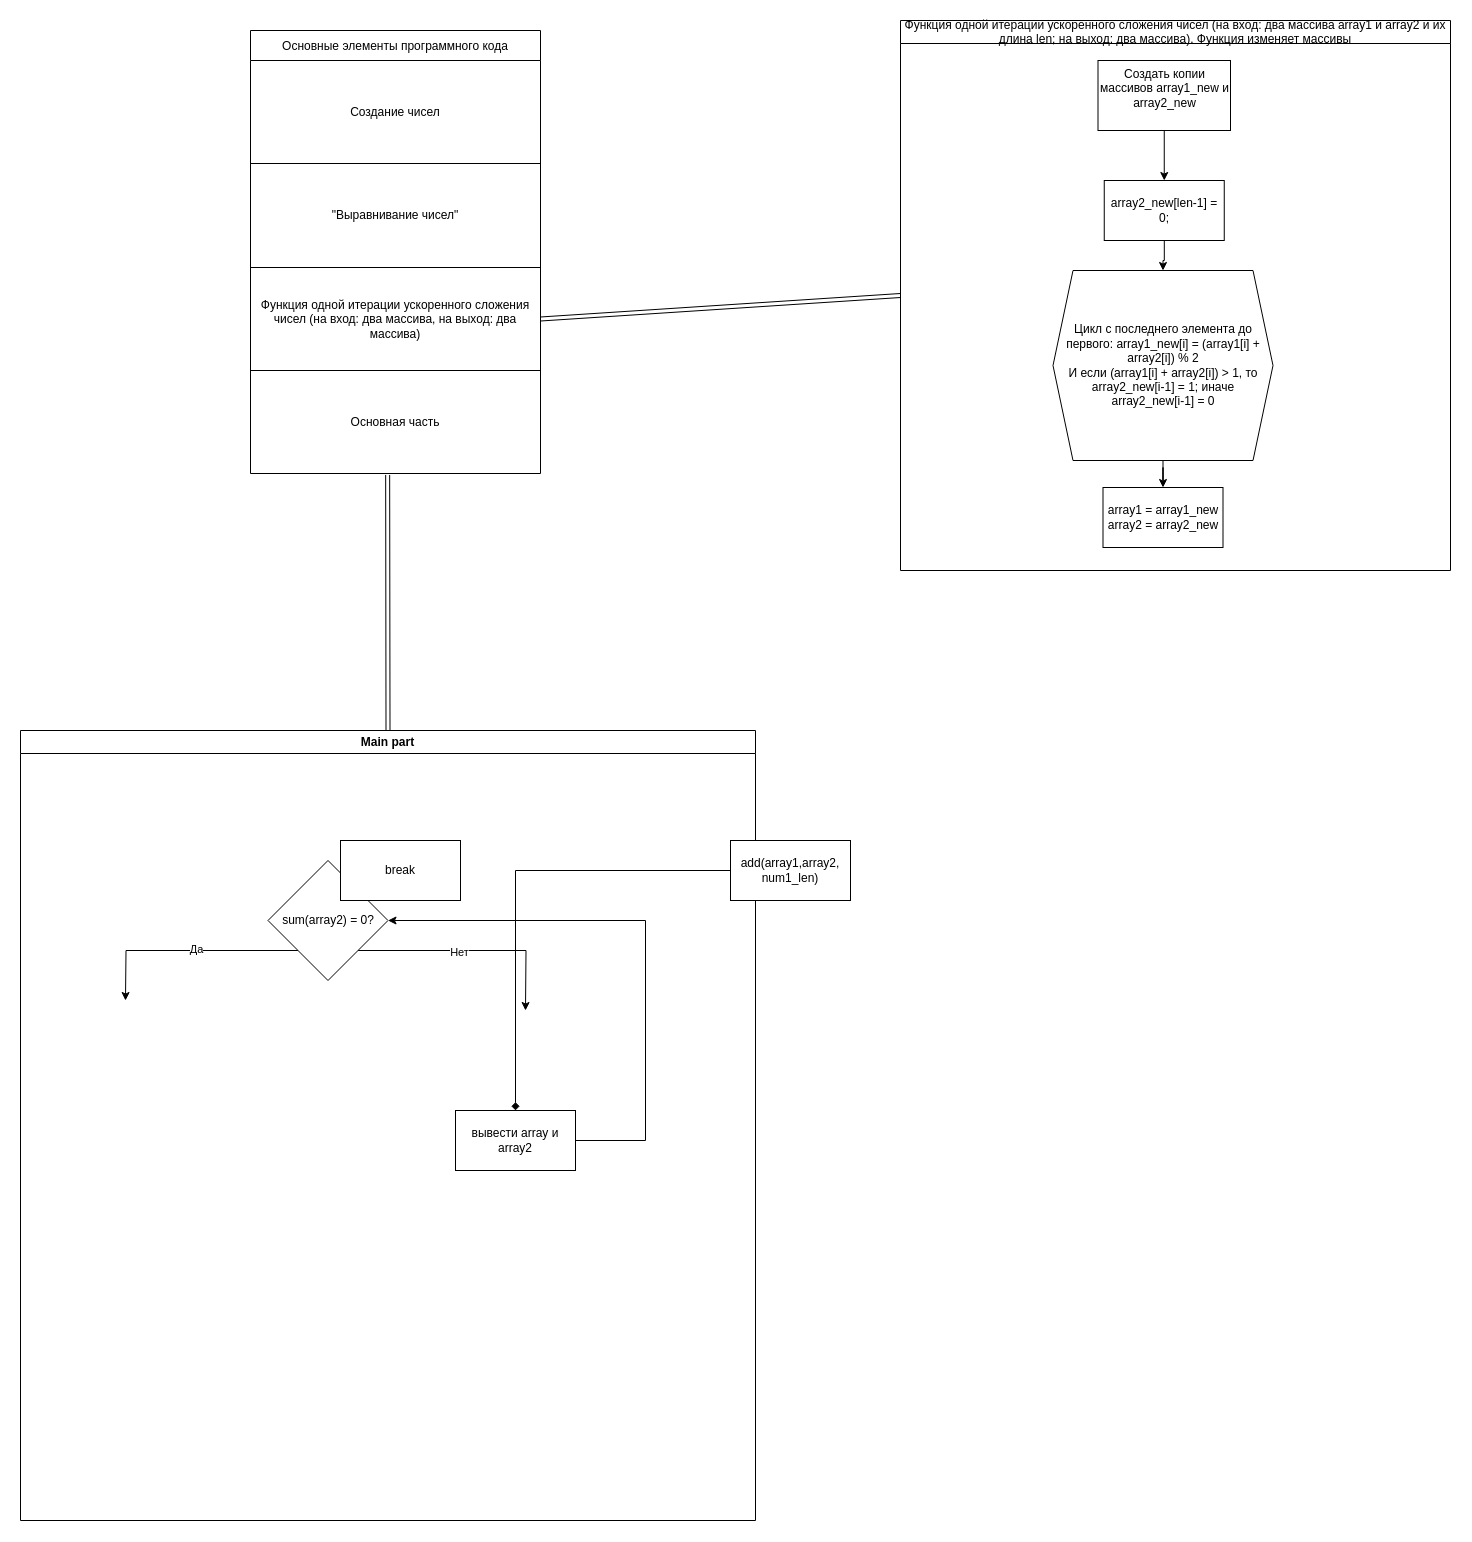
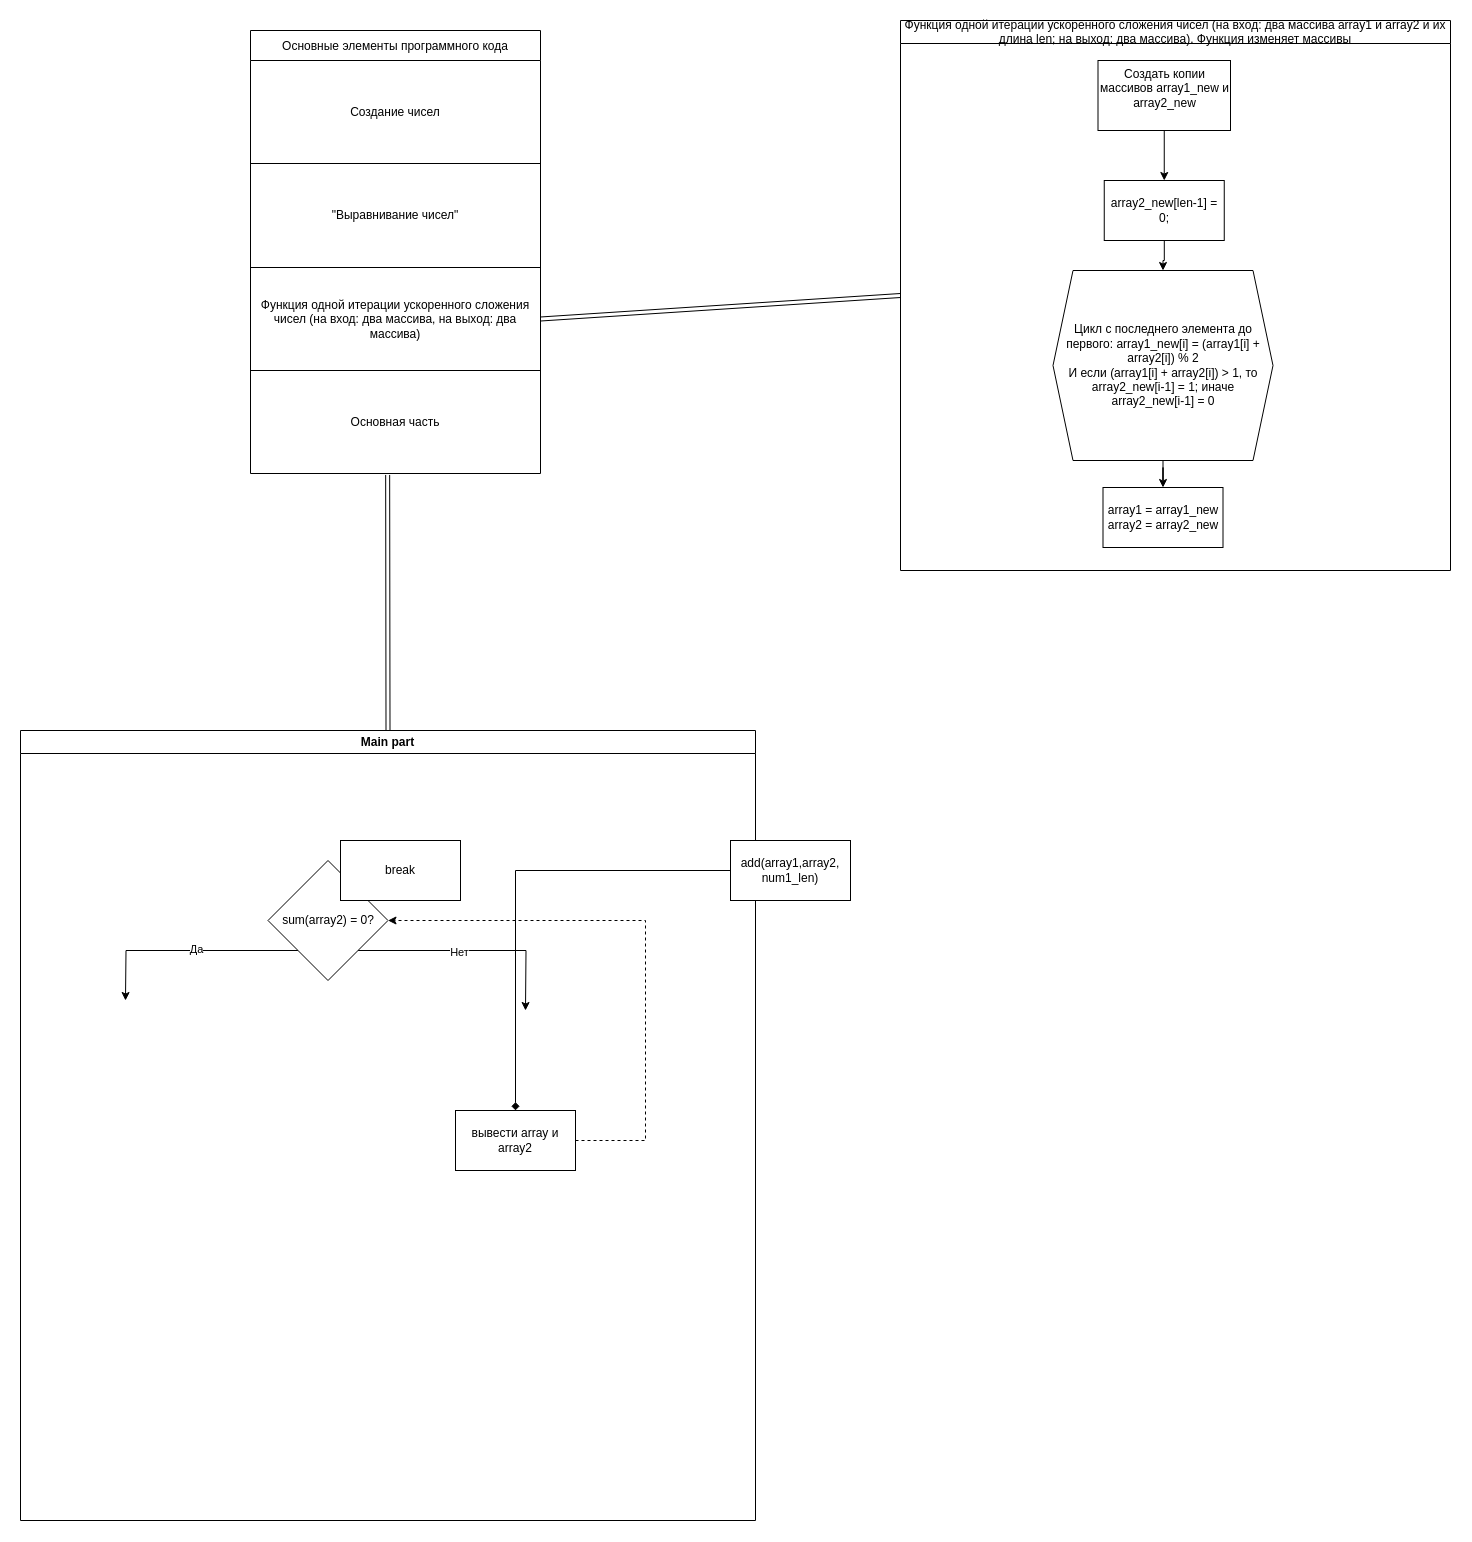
(646, 941) -> (646, 941)
